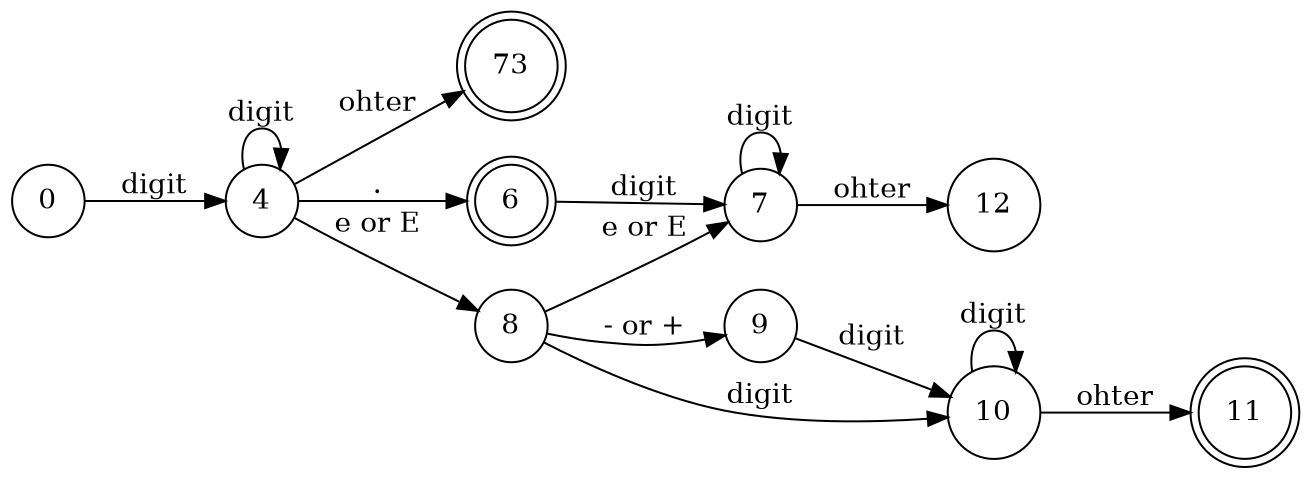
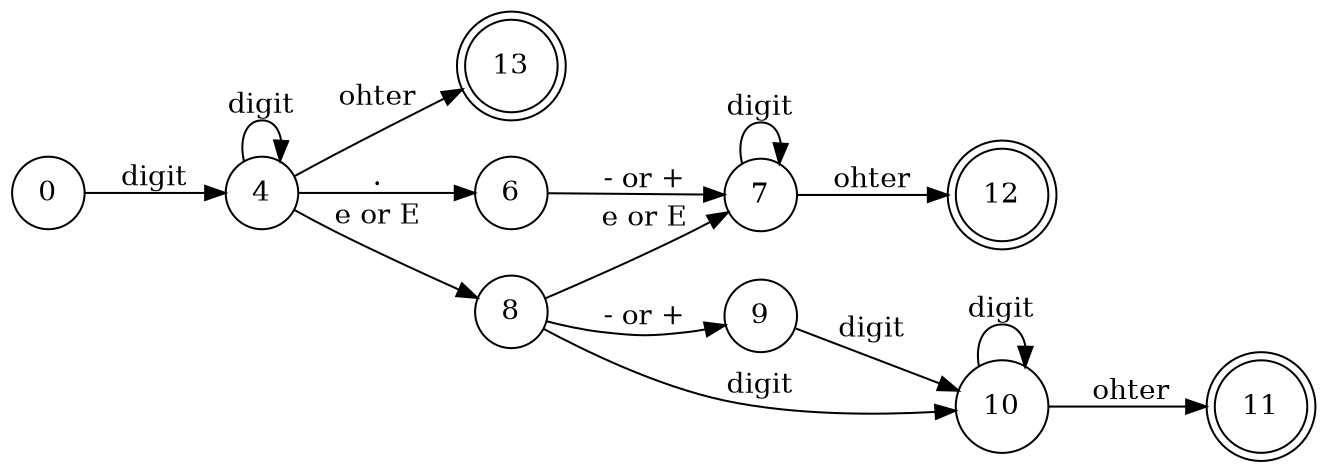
(511, 66) -> (511, 66)
(645, 188) -> (645, 180)
(511, 201) -> (511, 193)
(994, 205) -> (1002, 195)
